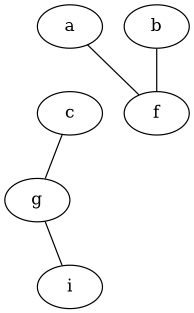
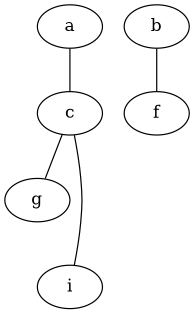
(113, 70) -> (70, 70)
(54, 243) -> (82, 200)
